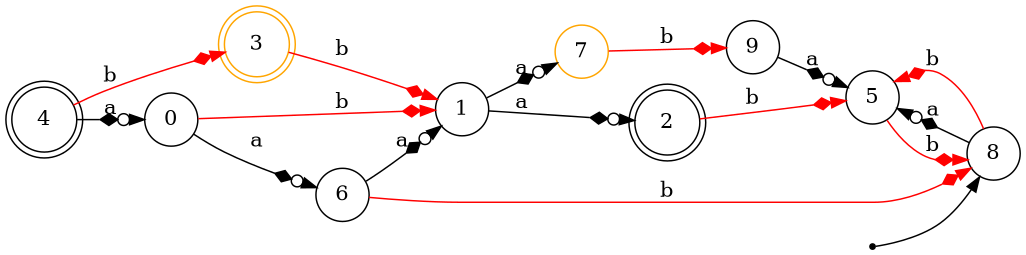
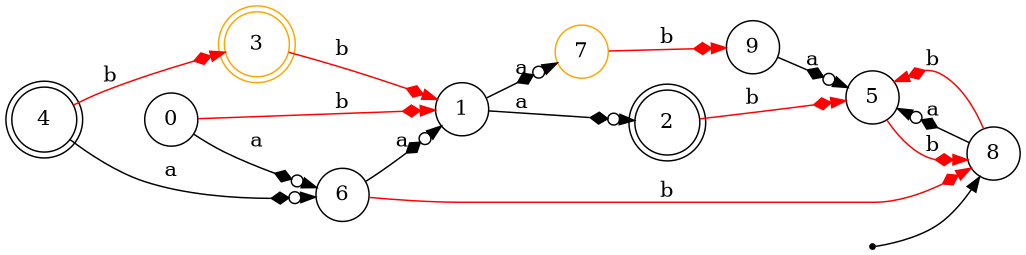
(88, 120) -> (165, 187)
